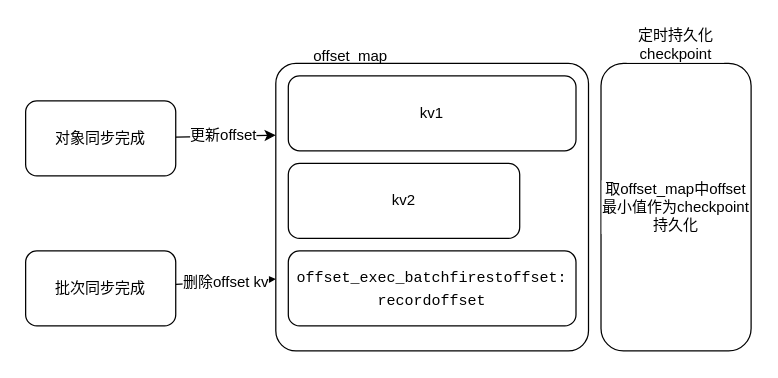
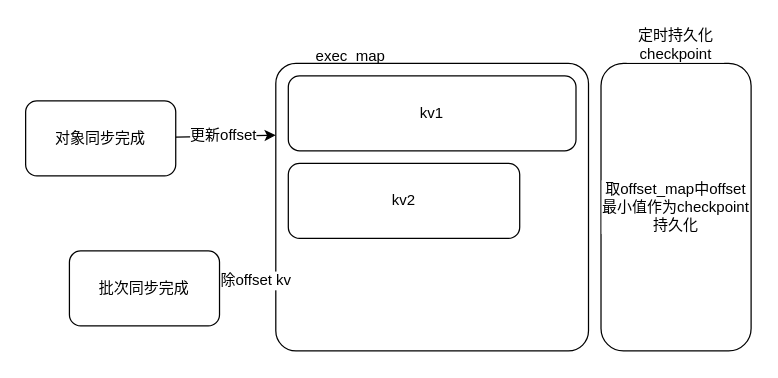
(351, 57) -> (351, 57)
(101, 288) -> (144, 288)
(432, 288) -> none
